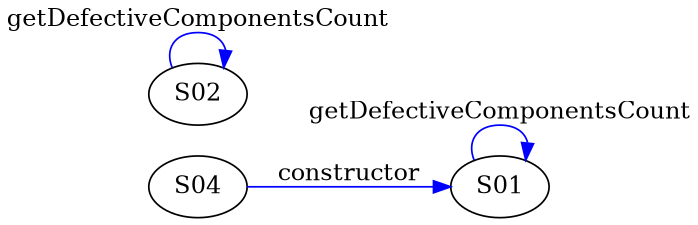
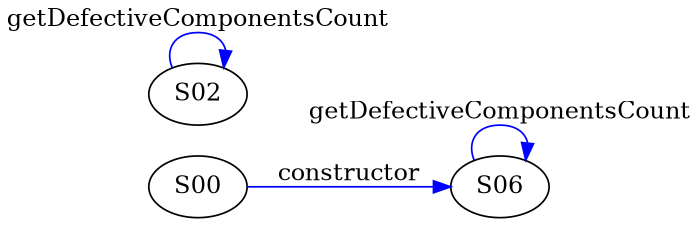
(198, 187) -> (198, 187)
(500, 187) -> (500, 187)
